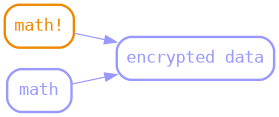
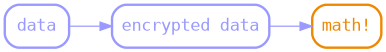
(89, 36) -> (285, 26)
(39, 91) -> (37, 26)
